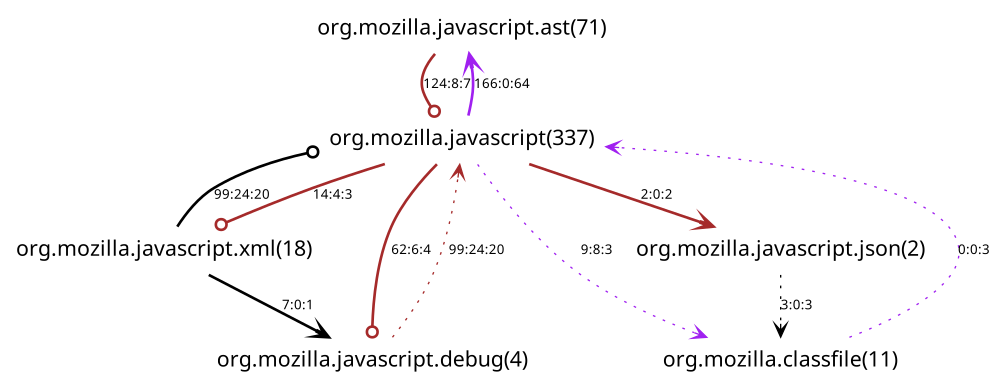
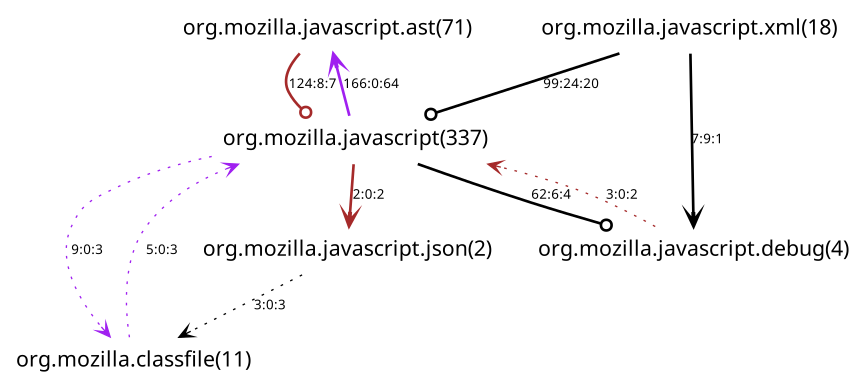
(305, 191) -> none
(387, 238) -> (509, 195)
(477, 251) -> (623, 195)
(597, 251) -> (88, 251)
(975, 251) -> (163, 251)
(299, 306) -> (708, 140)
